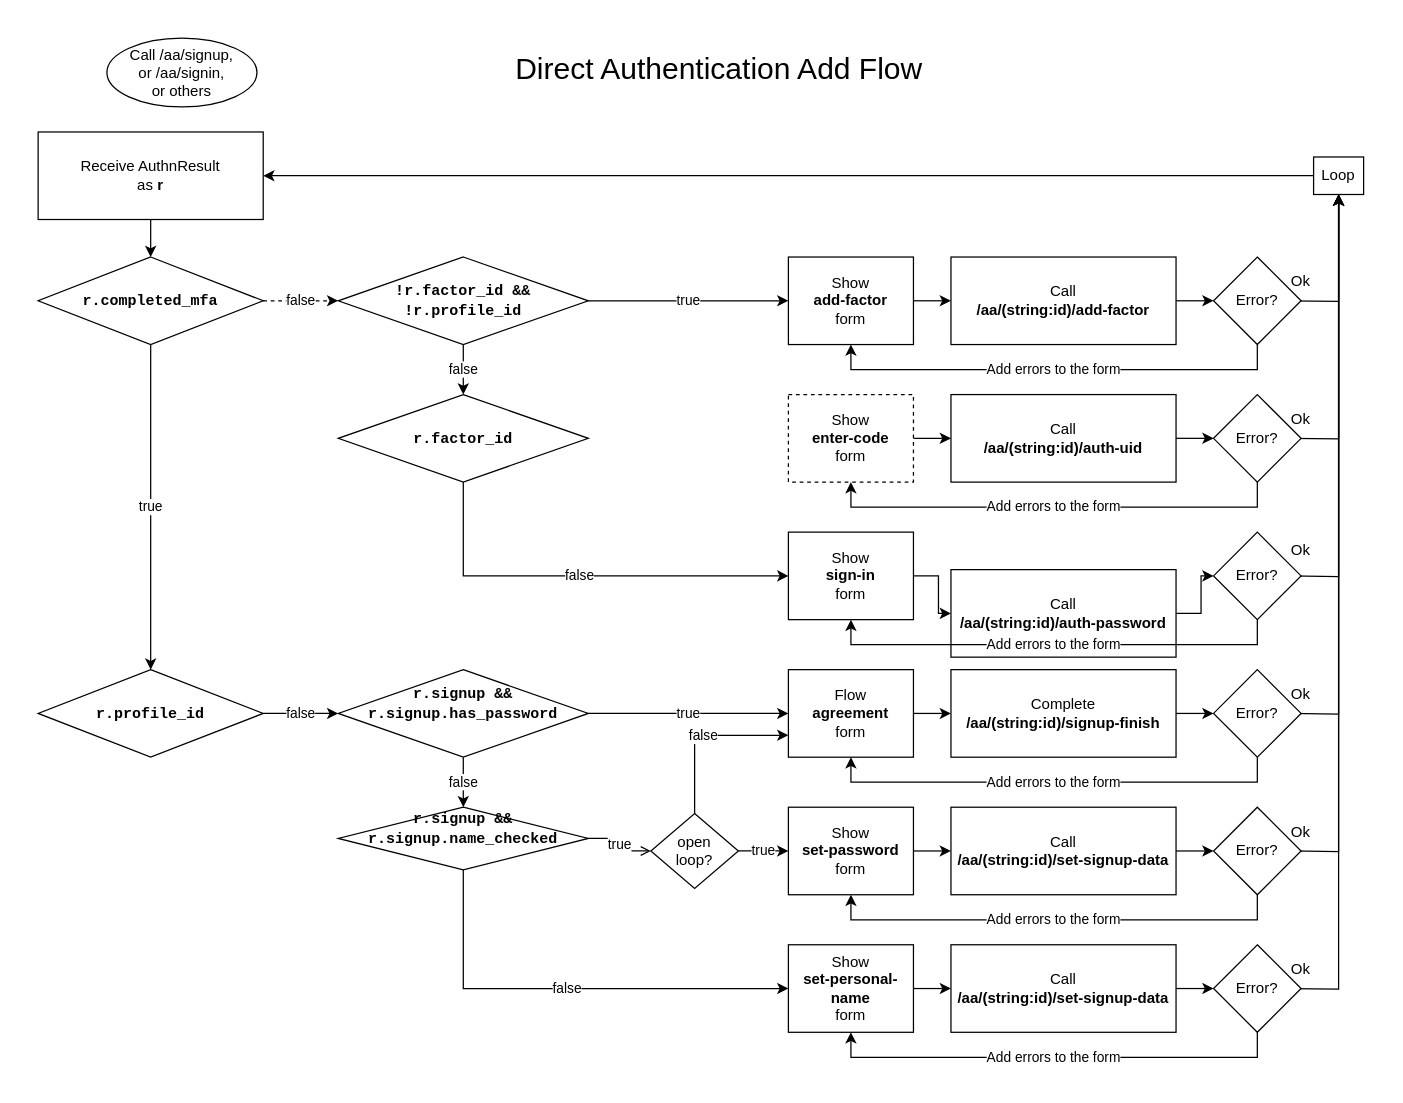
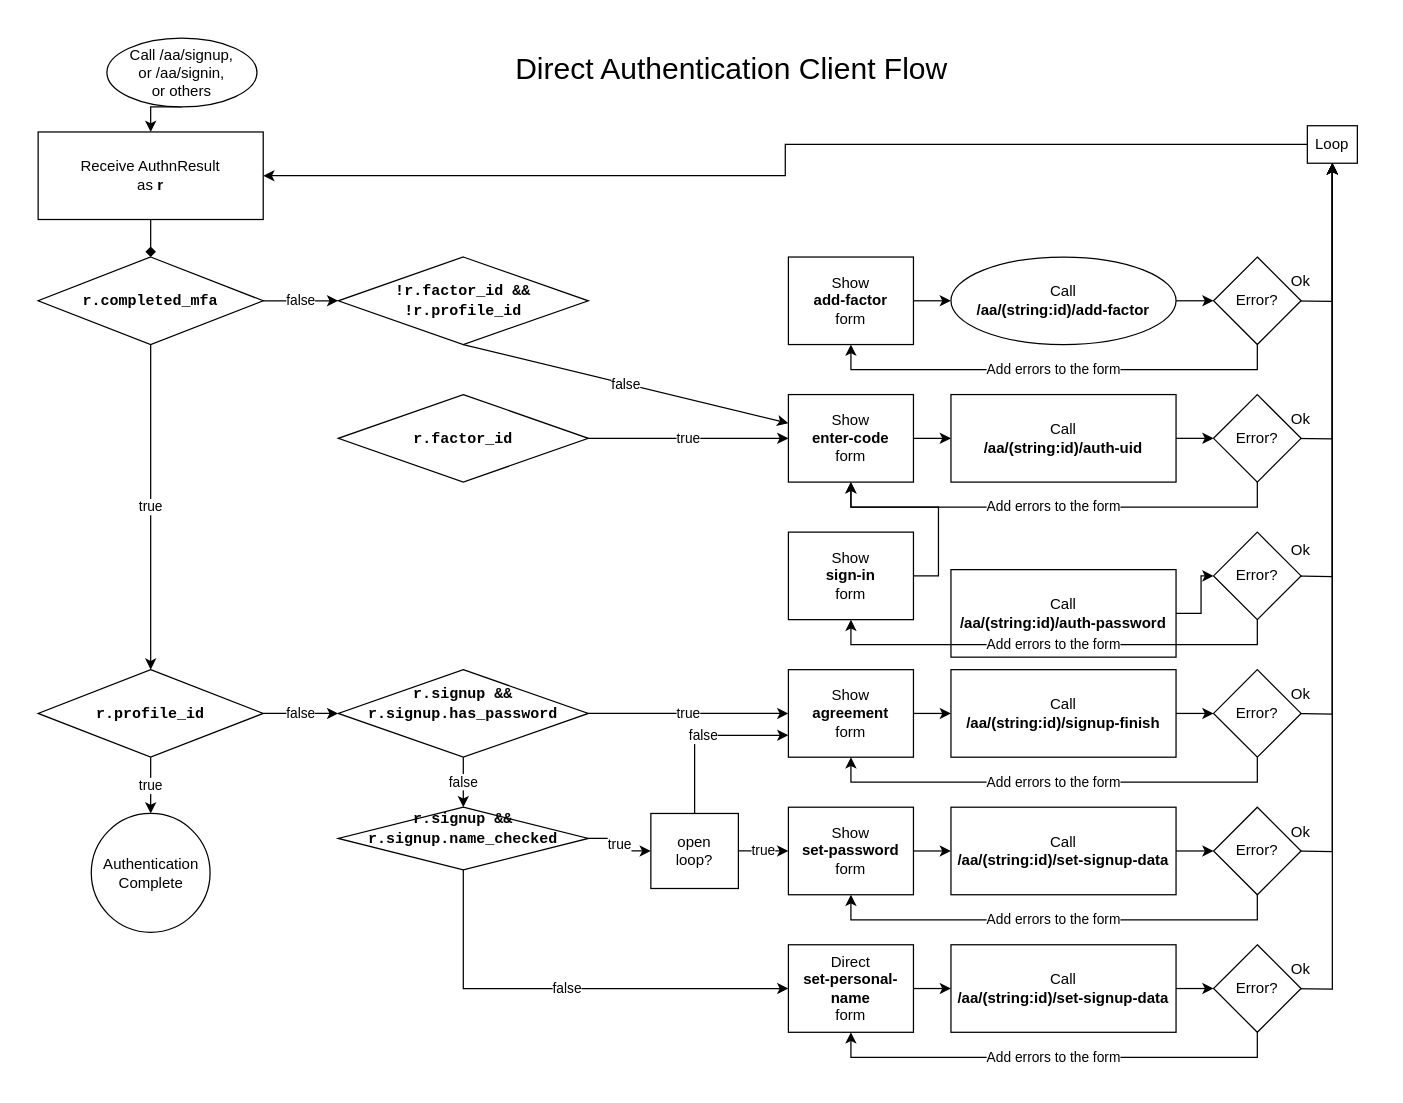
(628, 61) -> (637, 61)
none -> (152, 107)
(1338, 176) -> (1332, 144)
(151, 247) -> (151, 246)
(276, 301) -> (276, 301)
(684, 301) -> none
(1063, 301) -> (1063, 301)
(463, 365) -> (622, 383)
none -> (684, 438)
(851, 438) -> (851, 438)
(575, 576) -> none
(938, 595) -> (938, 543)
(851, 713) -> (851, 713)
(1063, 713) -> (1063, 713)
none -> (151, 781)
(643, 851) -> (641, 851)
(694, 851) -> (694, 851)
none -> (151, 873)
(851, 988) -> (851, 988)
